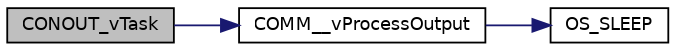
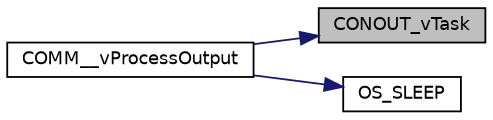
(197, 25) -> (277, 41)
